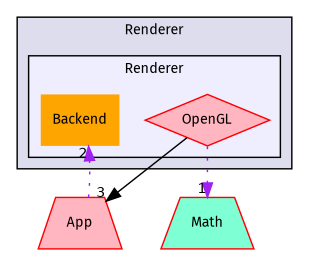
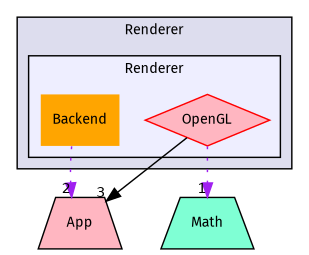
(90, 179) -> (71, 165)
(80, 223) -> (80, 223)
(207, 223) -> (207, 223)
